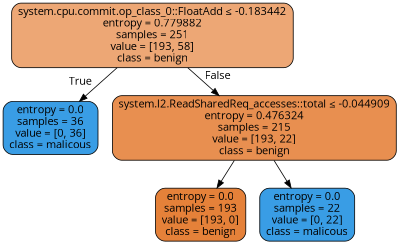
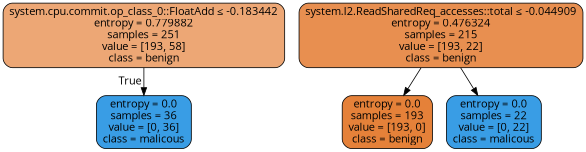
(200, 79) -> none
